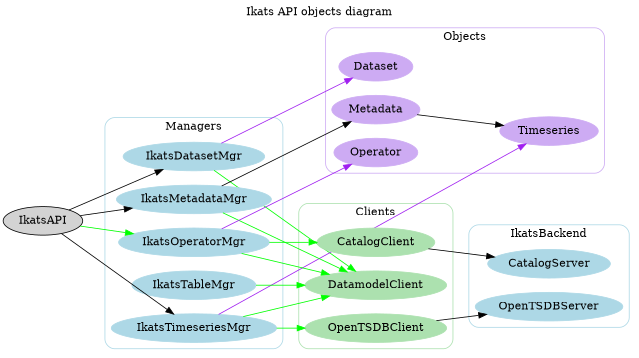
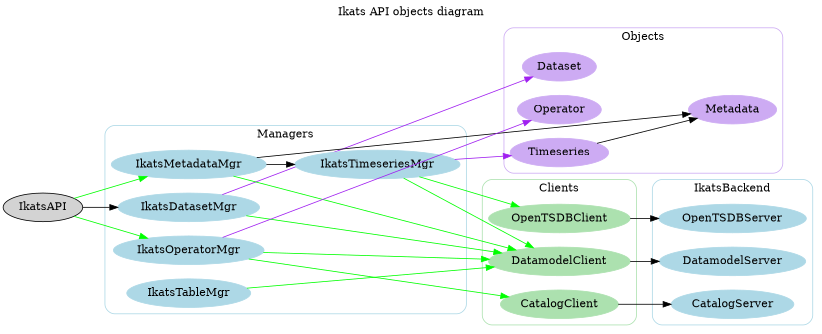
(456, 120) -> (643, 132)
(100, 213) -> (110, 188)
none -> (733, 261)
(114, 272) -> (276, 164)
